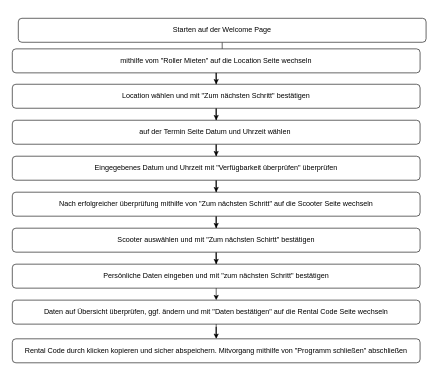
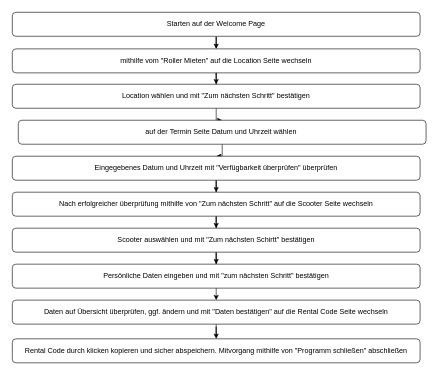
(222, 30) -> (216, 24)
(216, 132) -> (222, 132)
